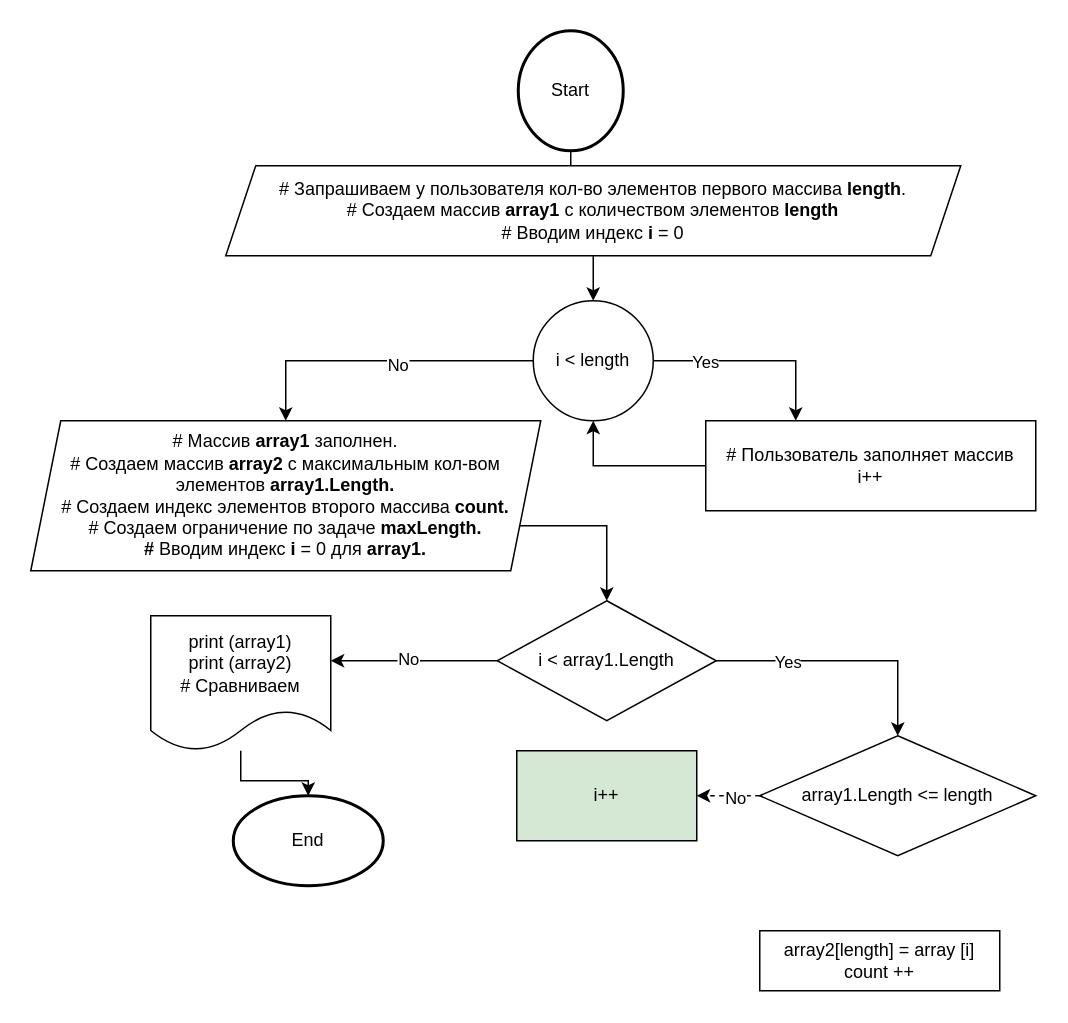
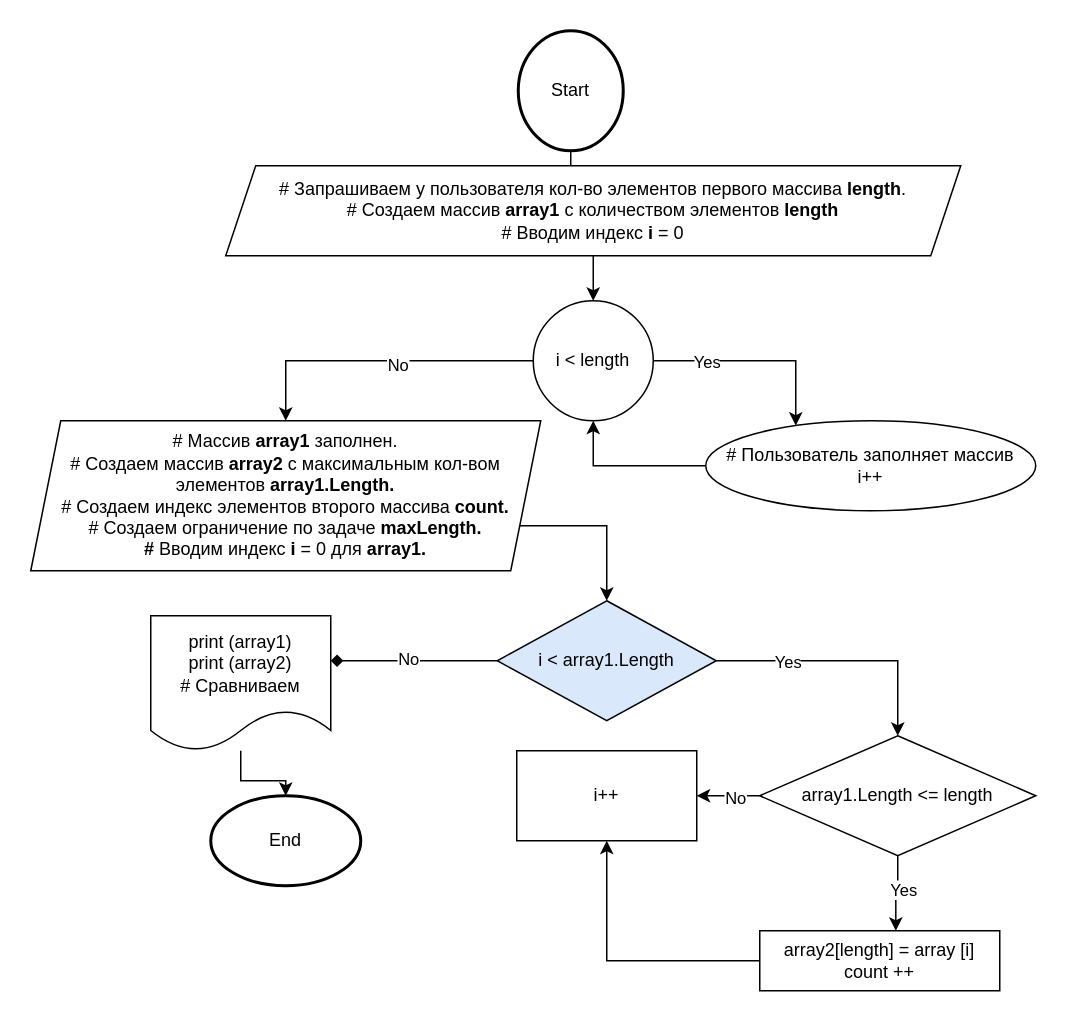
(871, 466) -> (871, 466)
(342, 661) -> (343, 661)
(607, 661) -> (607, 661)
(607, 796) -> (607, 796)
(713, 796) -> (713, 796)
(308, 841) -> (286, 841)
none -> (898, 888)
none -> (629, 961)
